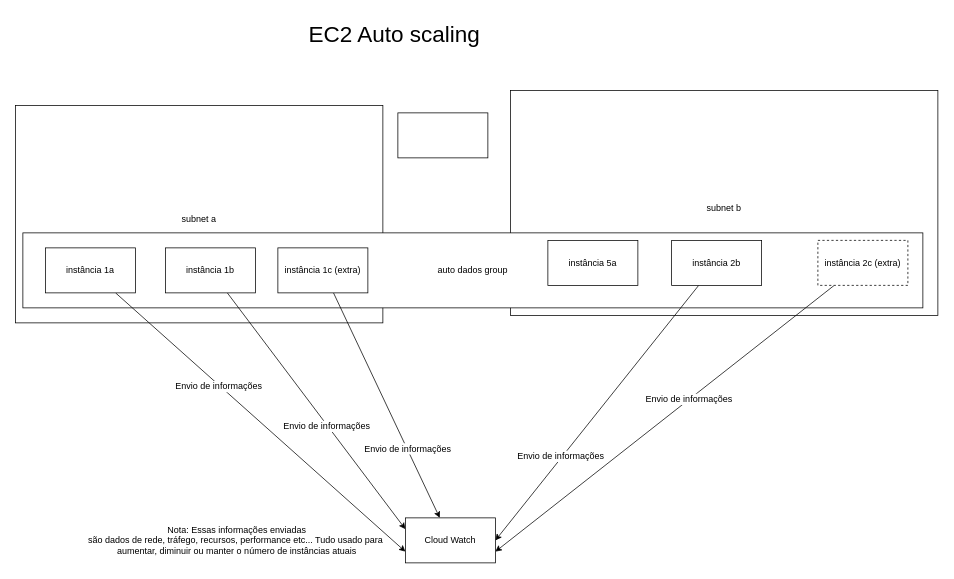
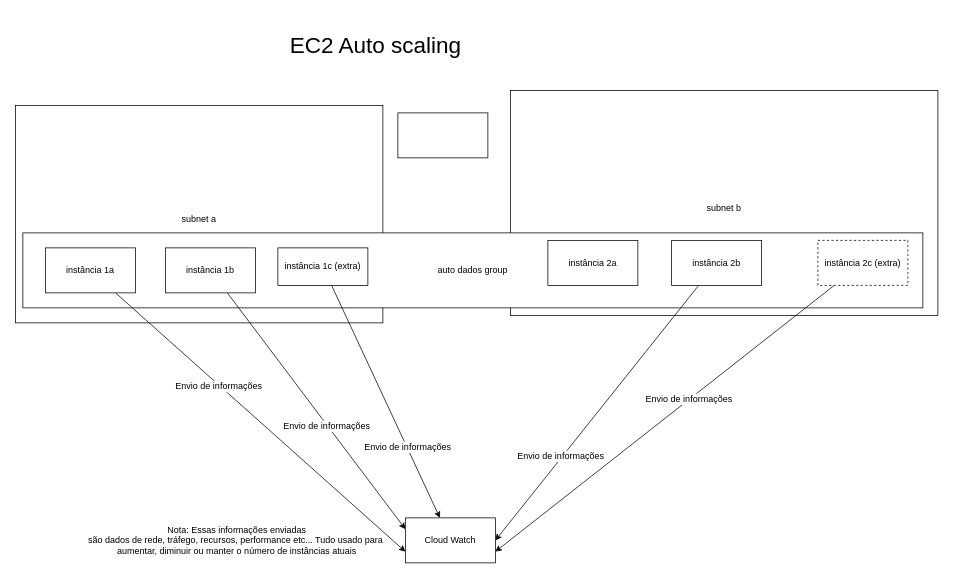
(394, 34) -> (375, 45)
(593, 263) -> (593, 263)
(323, 270) -> (323, 267)
